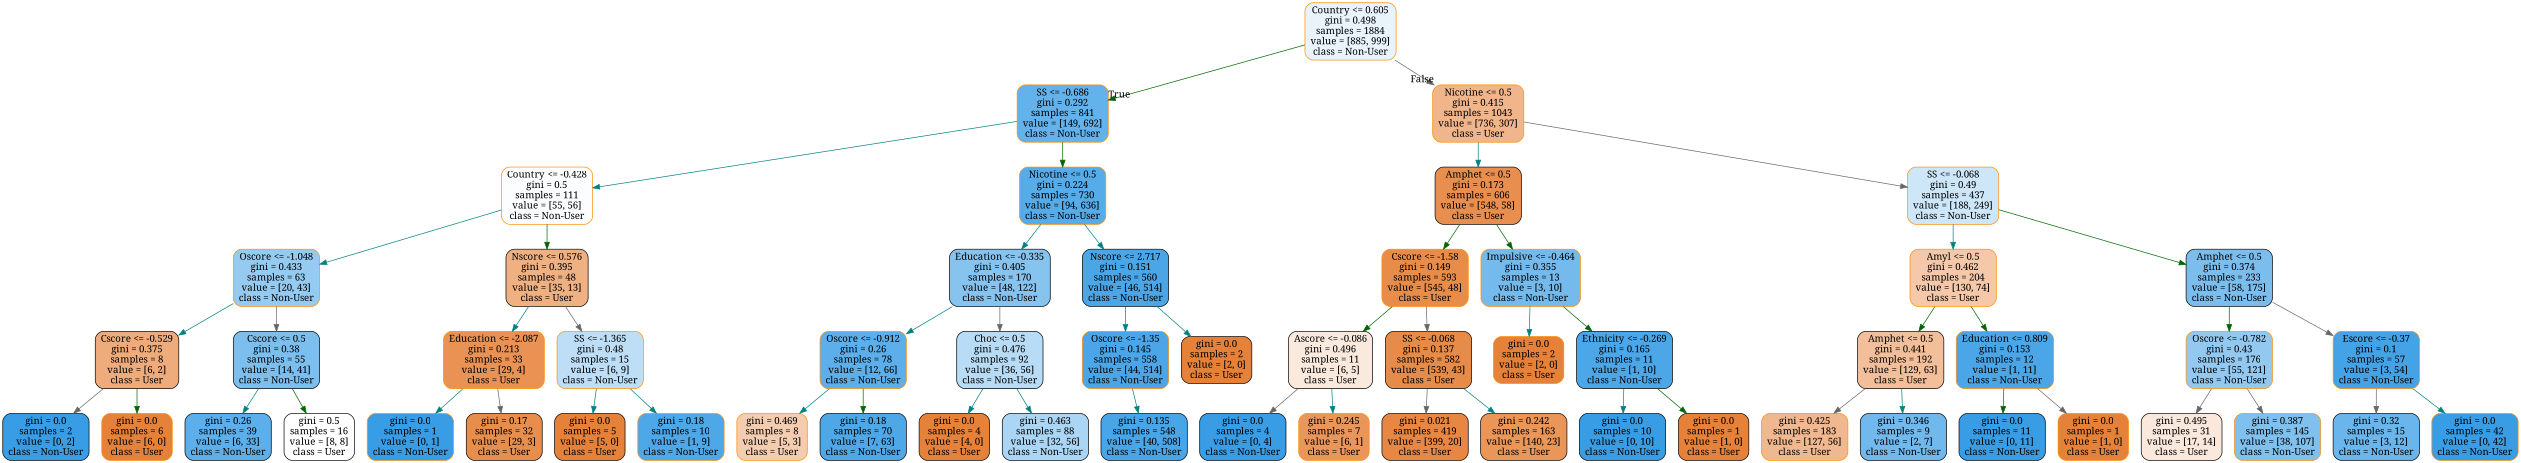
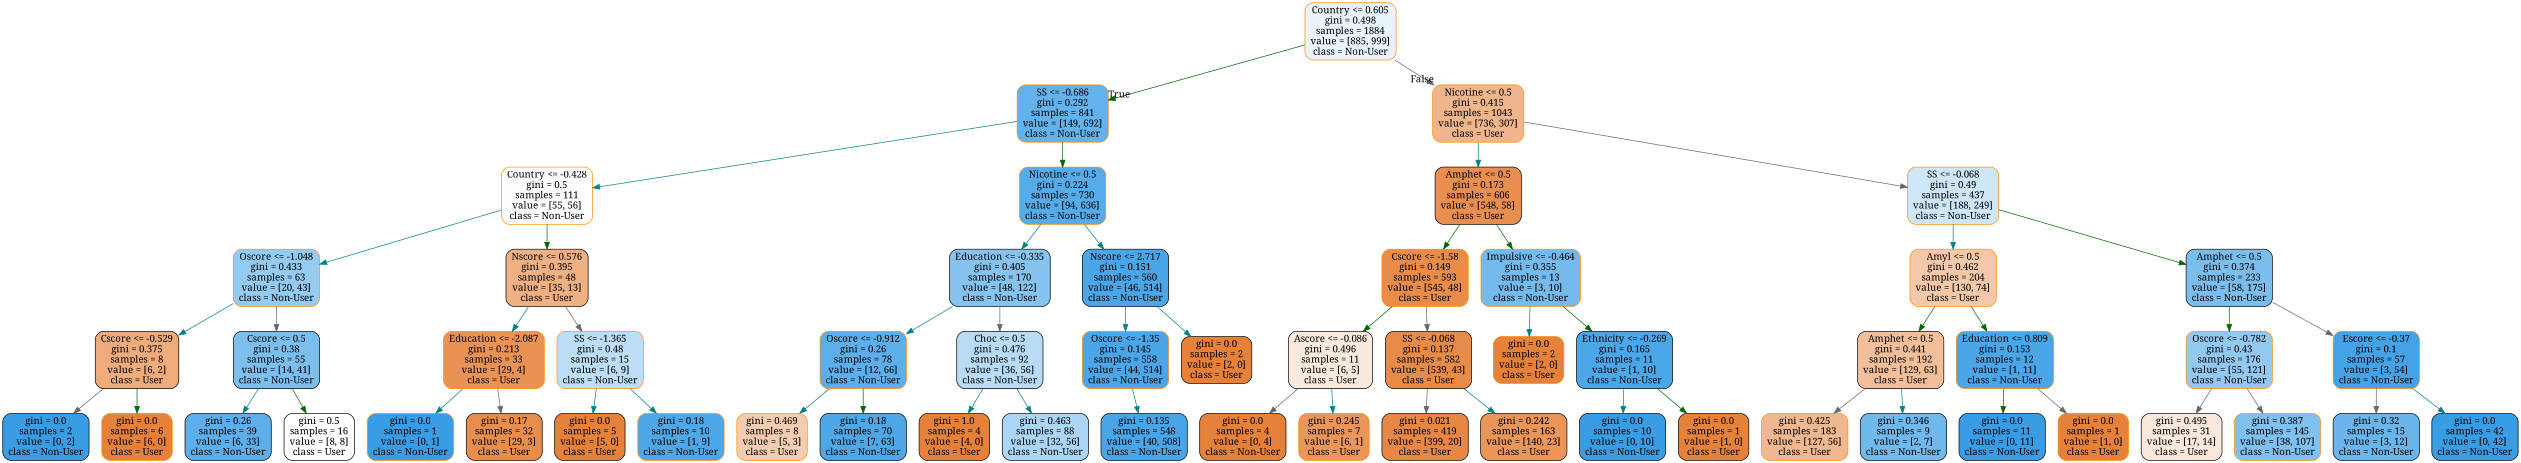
(954, 437) -> (954, 437)
(1243, 437) -> (1243, 437)
(2475, 437) -> (2475, 437)
